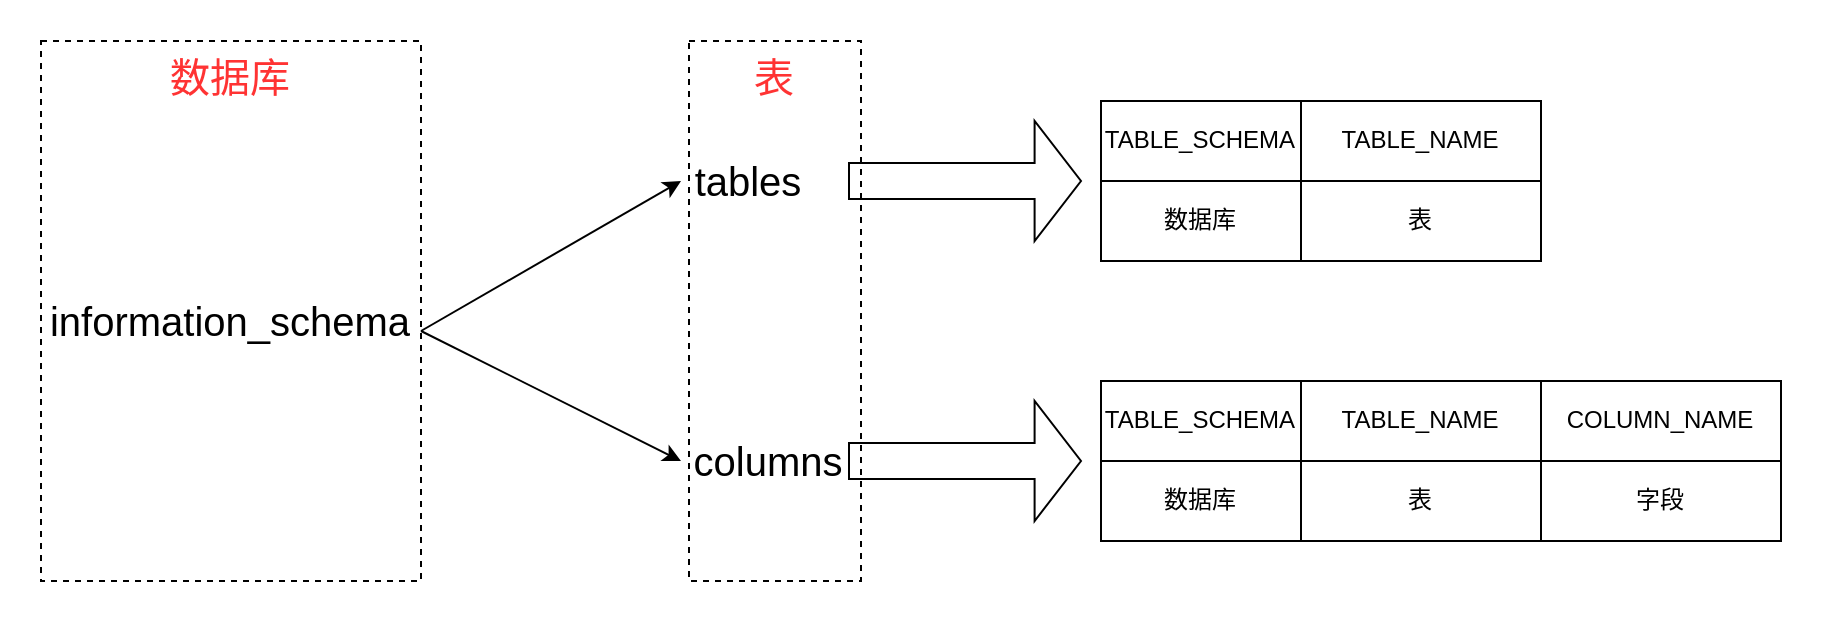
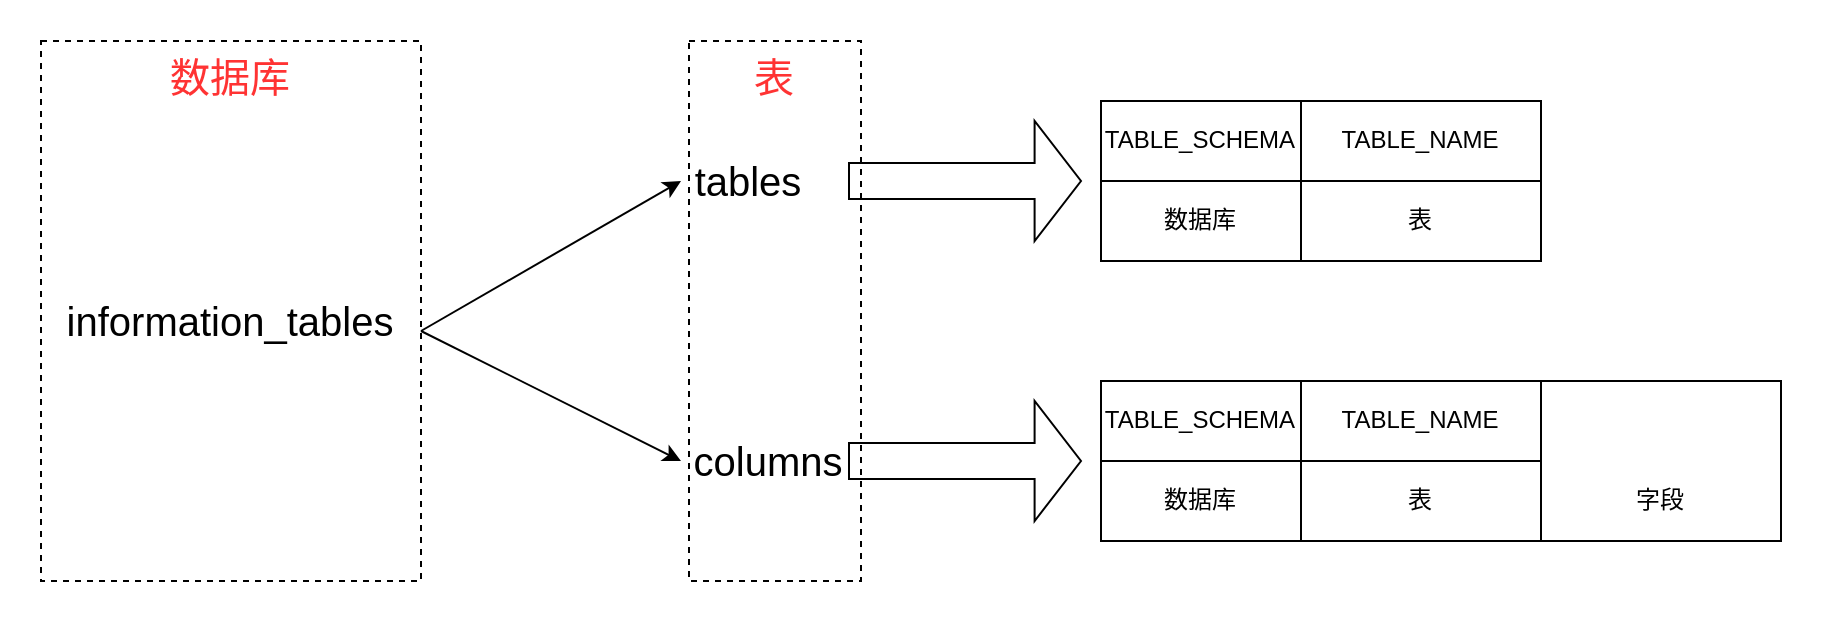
(231, 321) -> (231, 321)
(1661, 421) -> none
